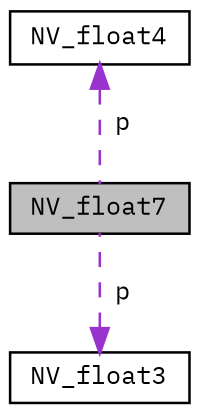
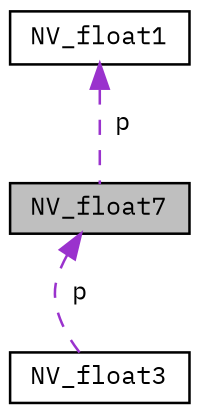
(100, 38) -> (100, 38)
(100, 280) -> (56, 306)
